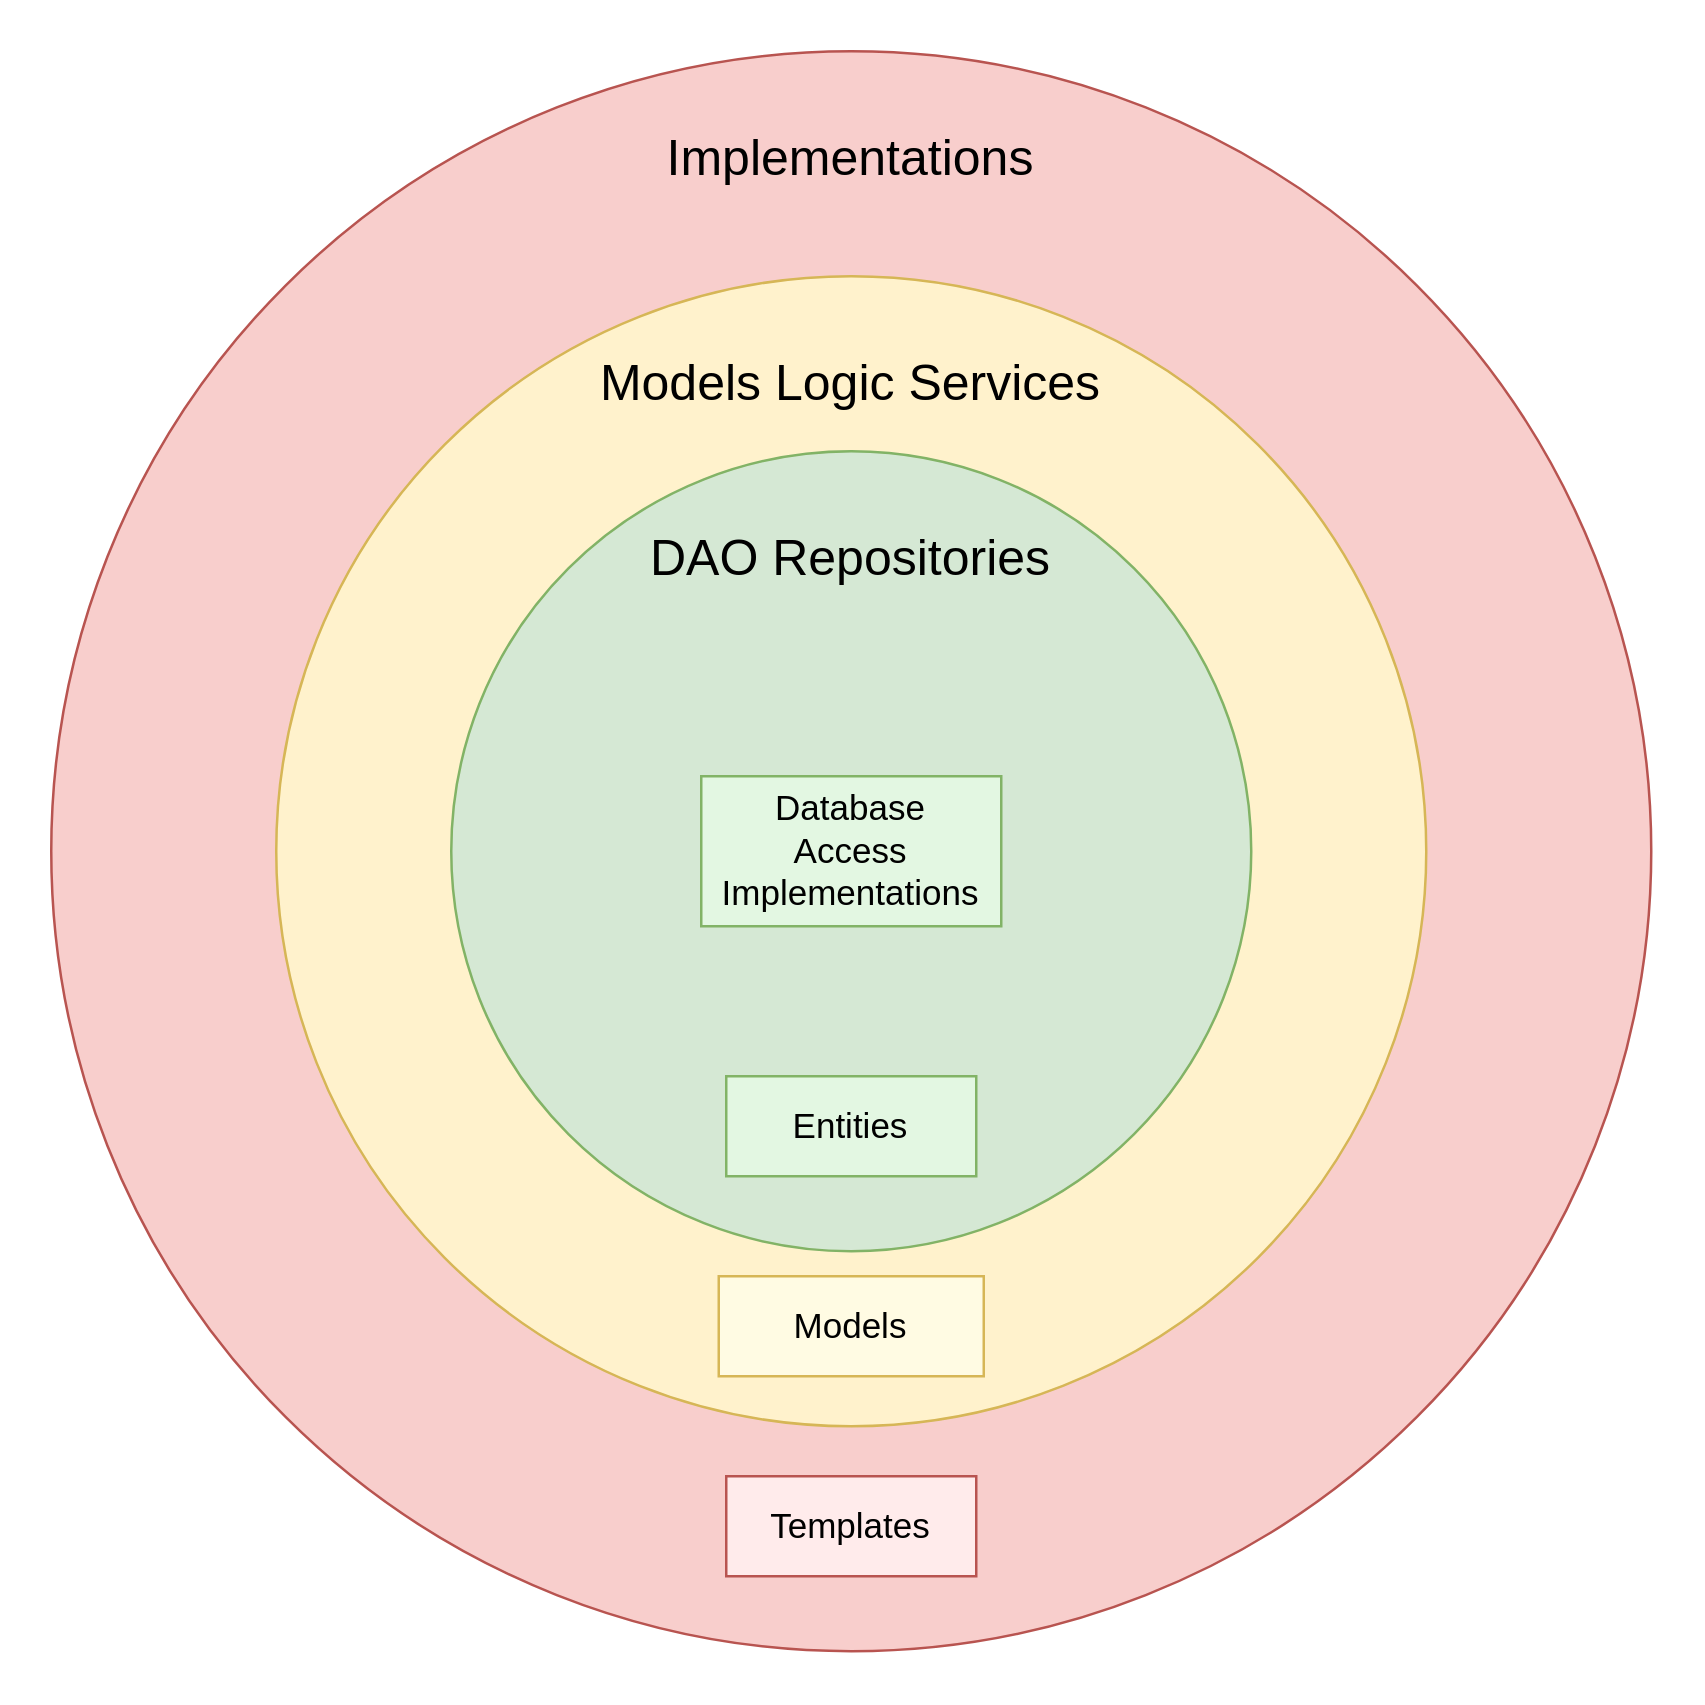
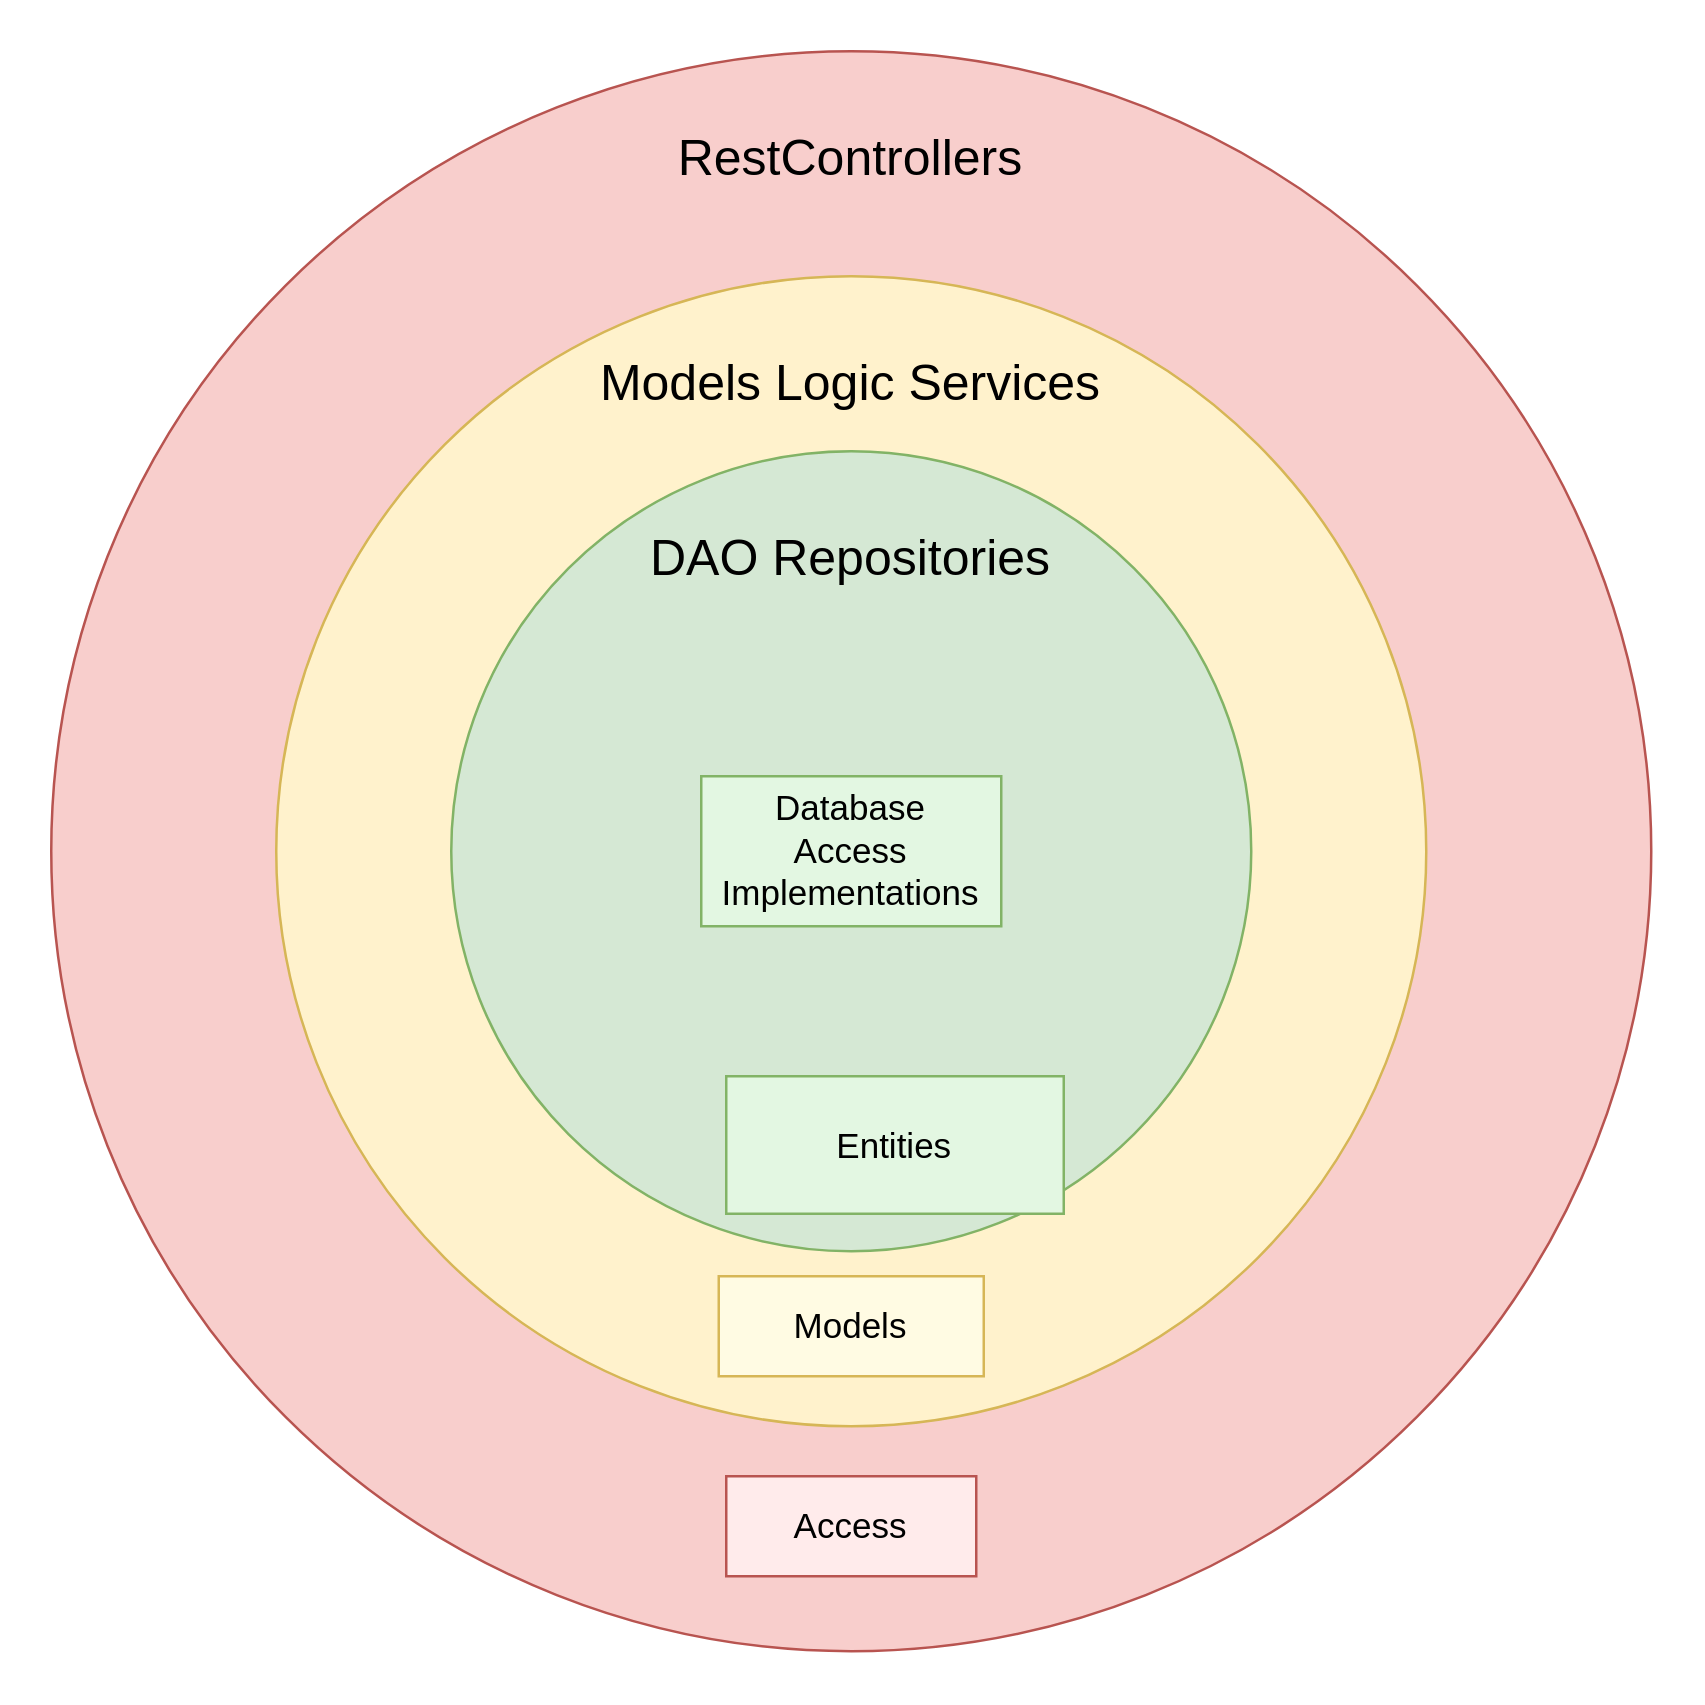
(851, 99) -> (851, 99)
(851, 1126) -> (895, 1145)
(851, 1526) -> (851, 1526)
